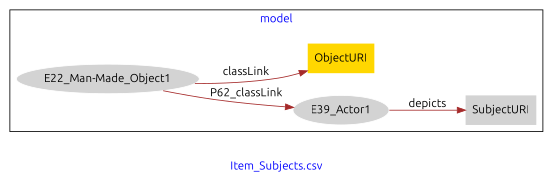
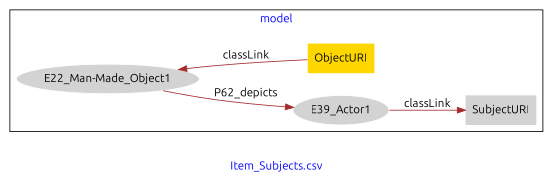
(247, 82) -> (247, 63)
(246, 93) -> (246, 93)
(427, 104) -> (427, 104)
